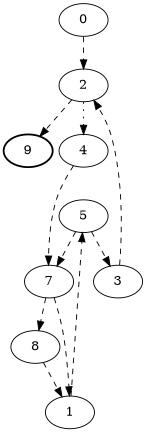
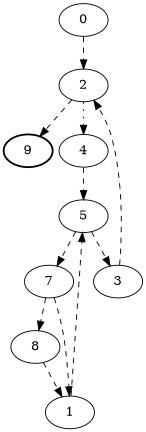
(54, 209) -> (84, 179)
